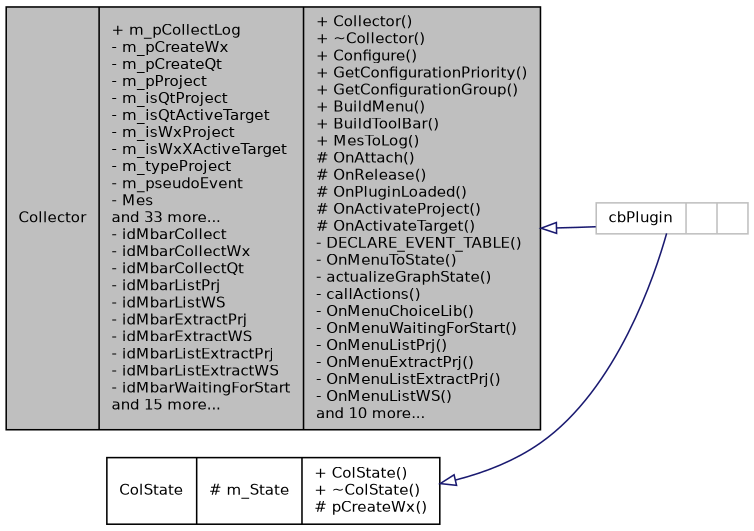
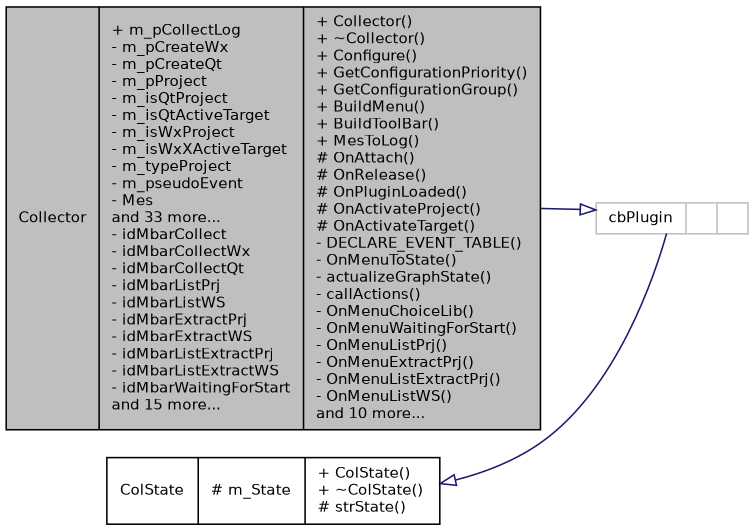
(576, 227) -> (561, 209)
(371, 507) -> (362, 507)
